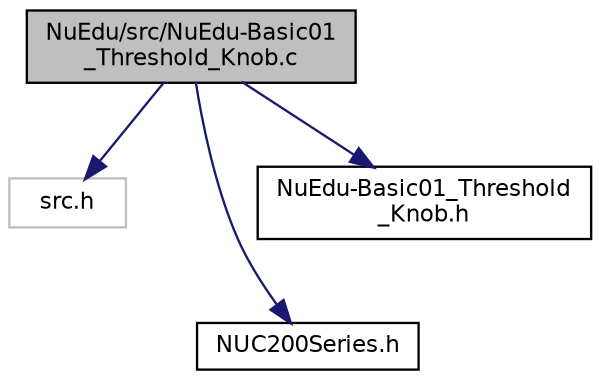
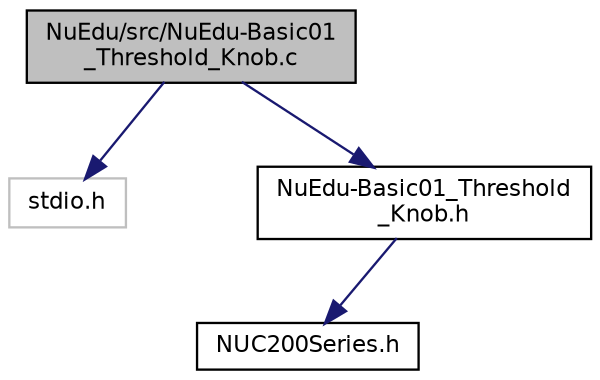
(223, 198) -> (369, 272)
(68, 203) -> (68, 203)
